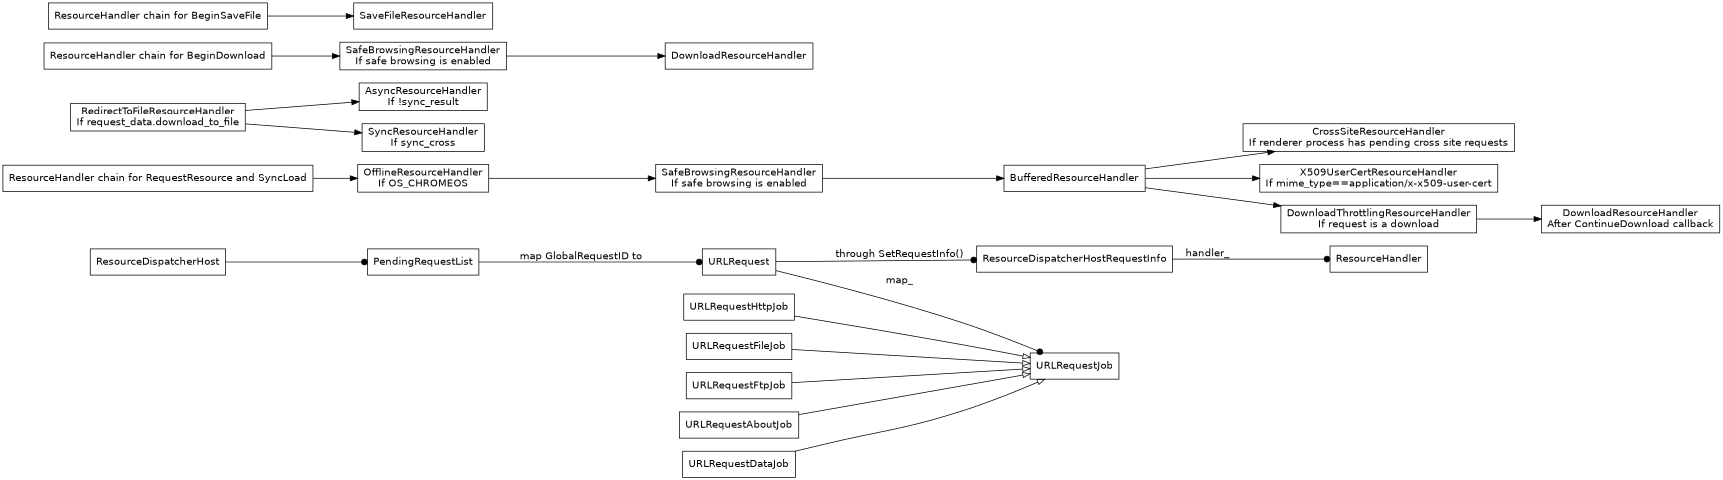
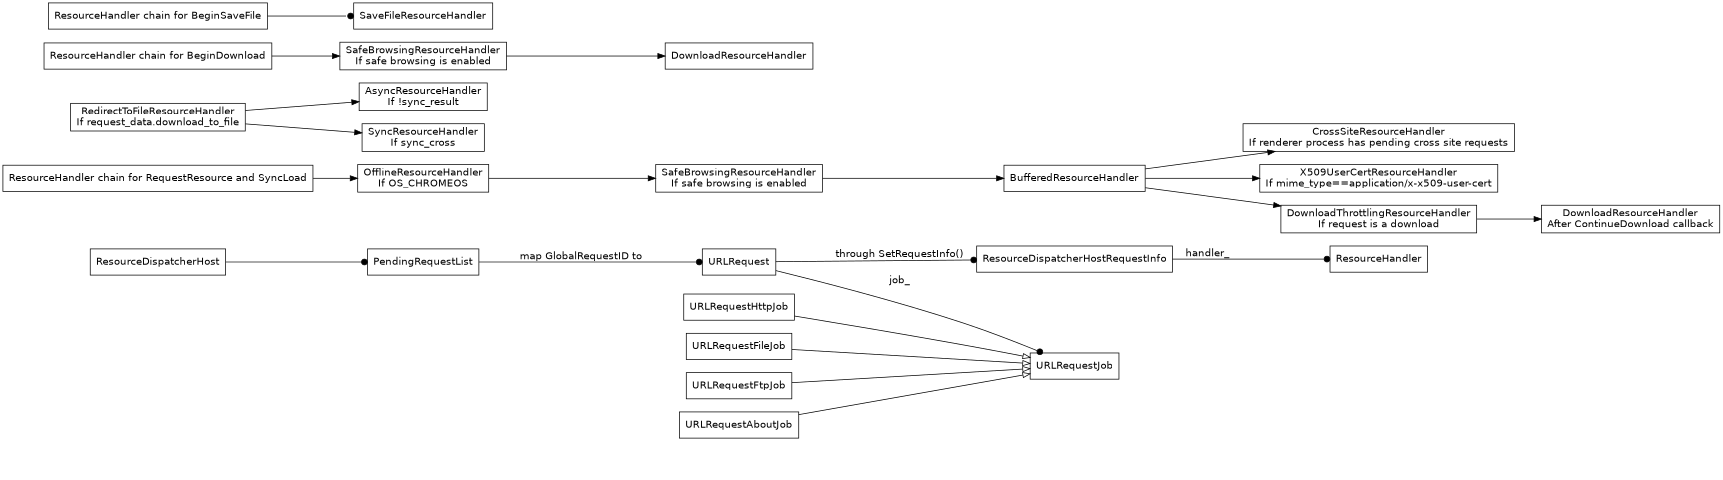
(307, 16) -> (307, 16)
(900, 281) -> (900, 281)
(739, 464) -> none
